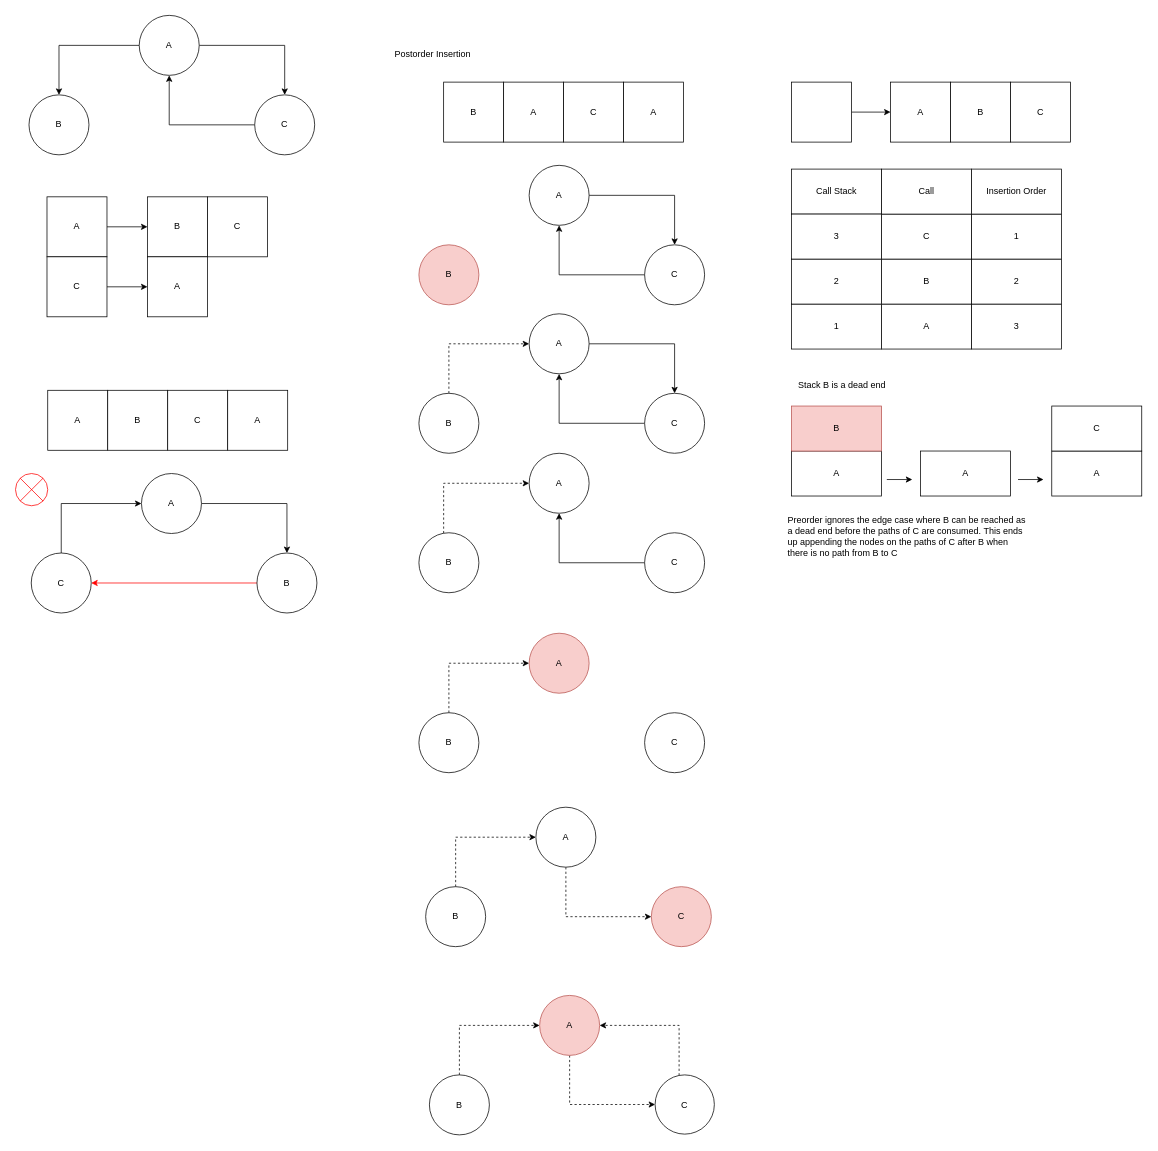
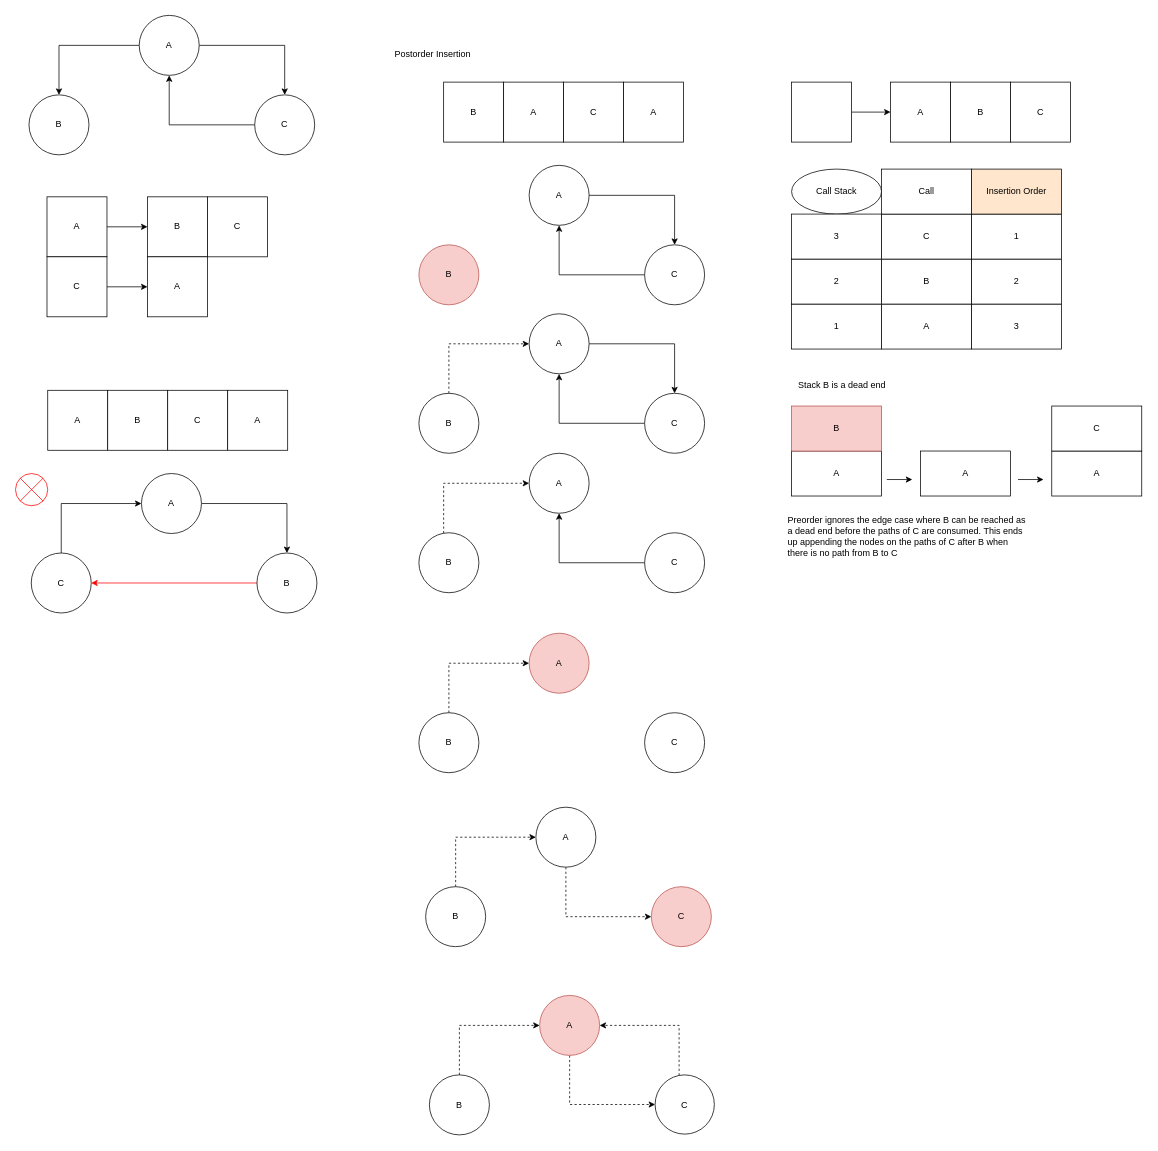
(837, 192) -> (837, 192)
(1017, 192) -> (1017, 192)
